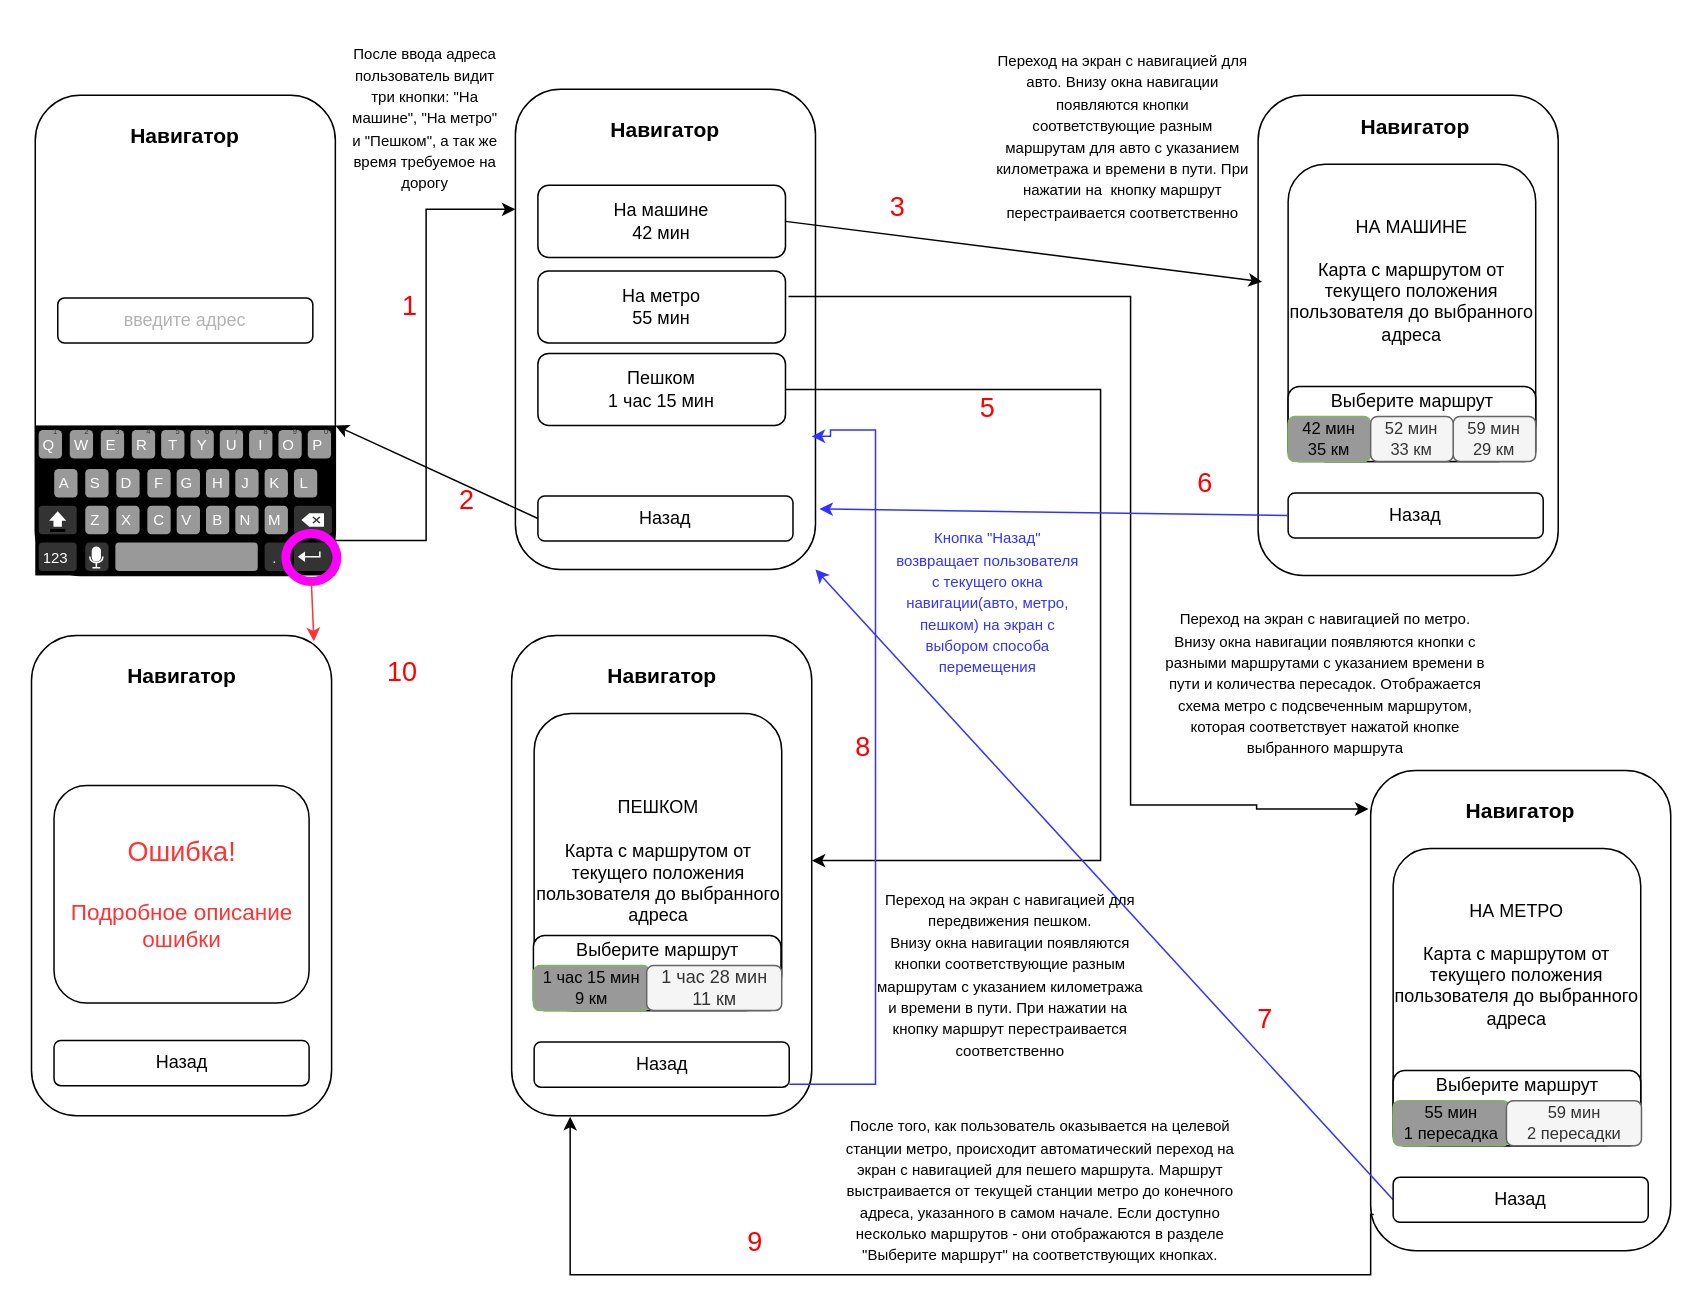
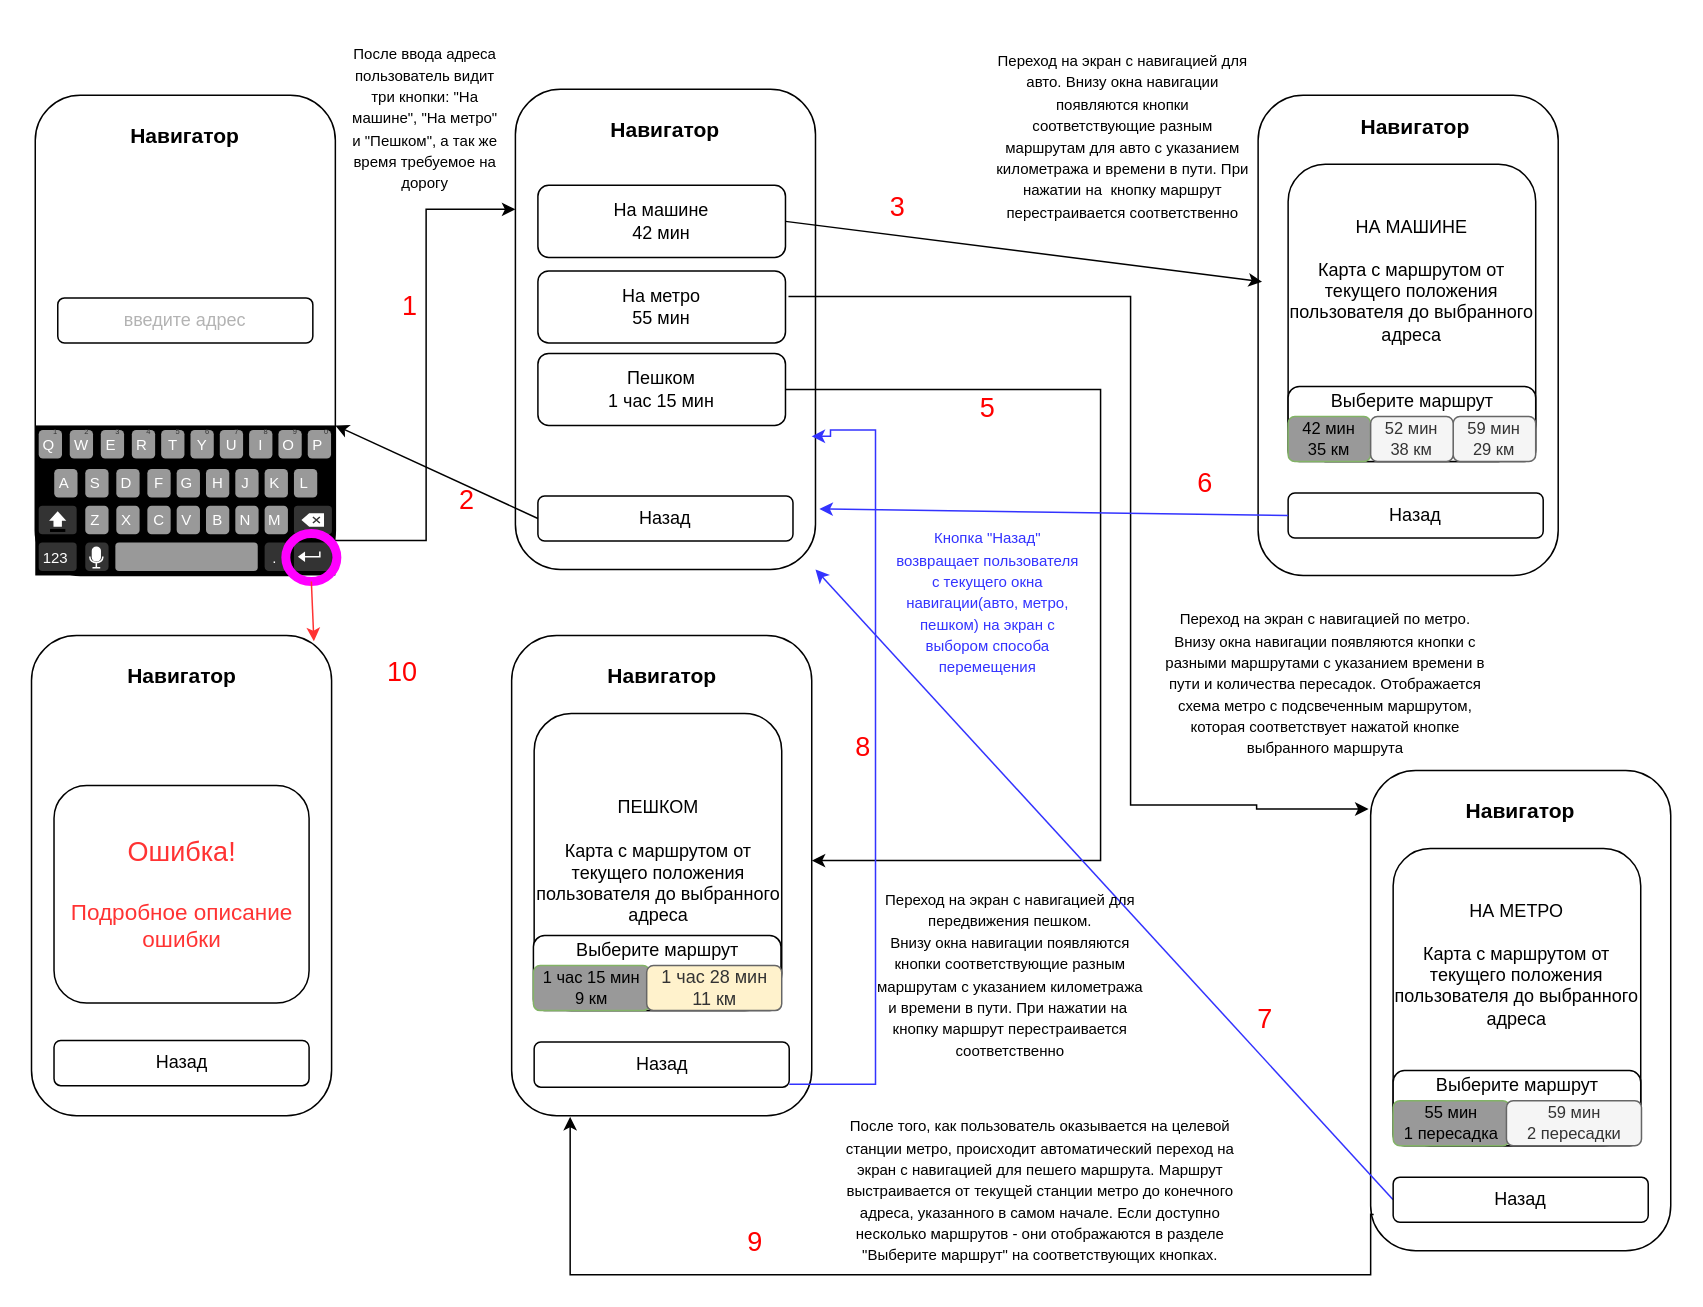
(1412, 439) -> (1412, 439)
(714, 988) -> (714, 988)
